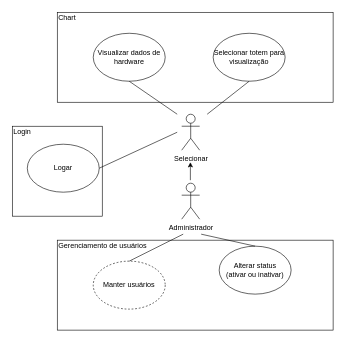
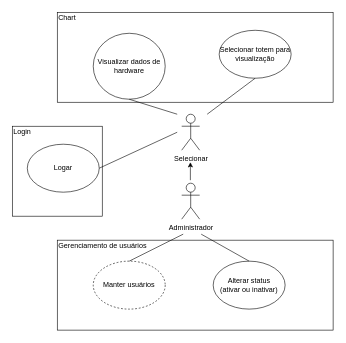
(129, 57) -> (129, 66)
(249, 57) -> (255, 54)
(255, 270) -> (249, 285)
